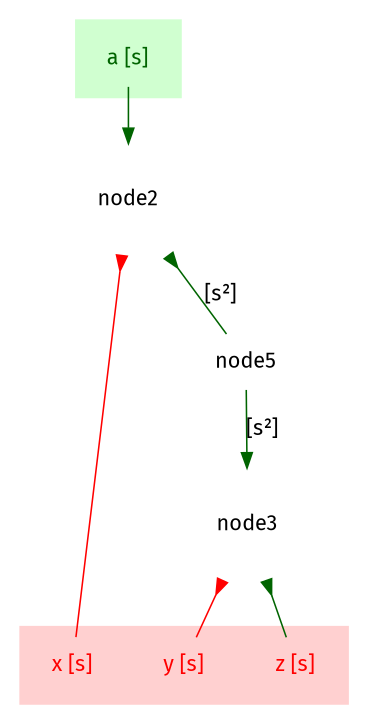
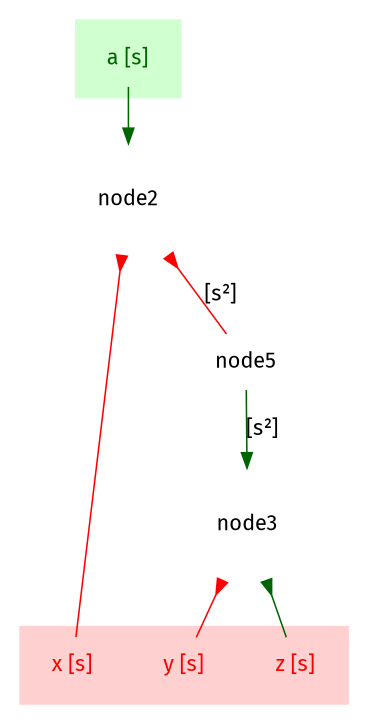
(202, 301) -> (202, 301)
